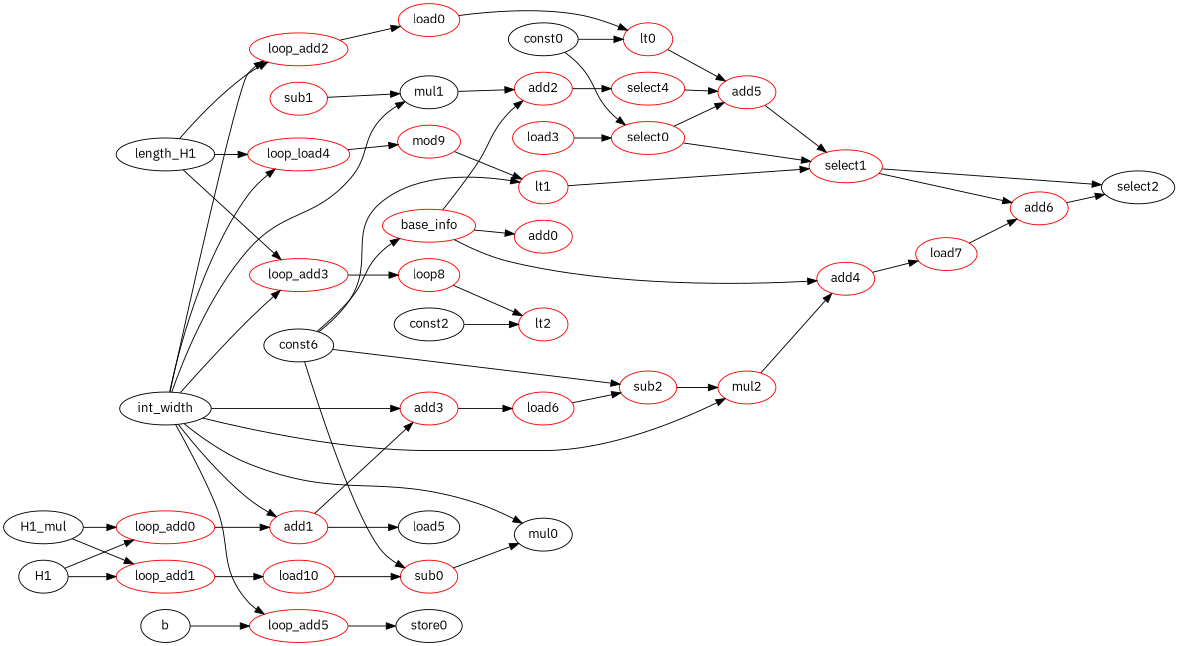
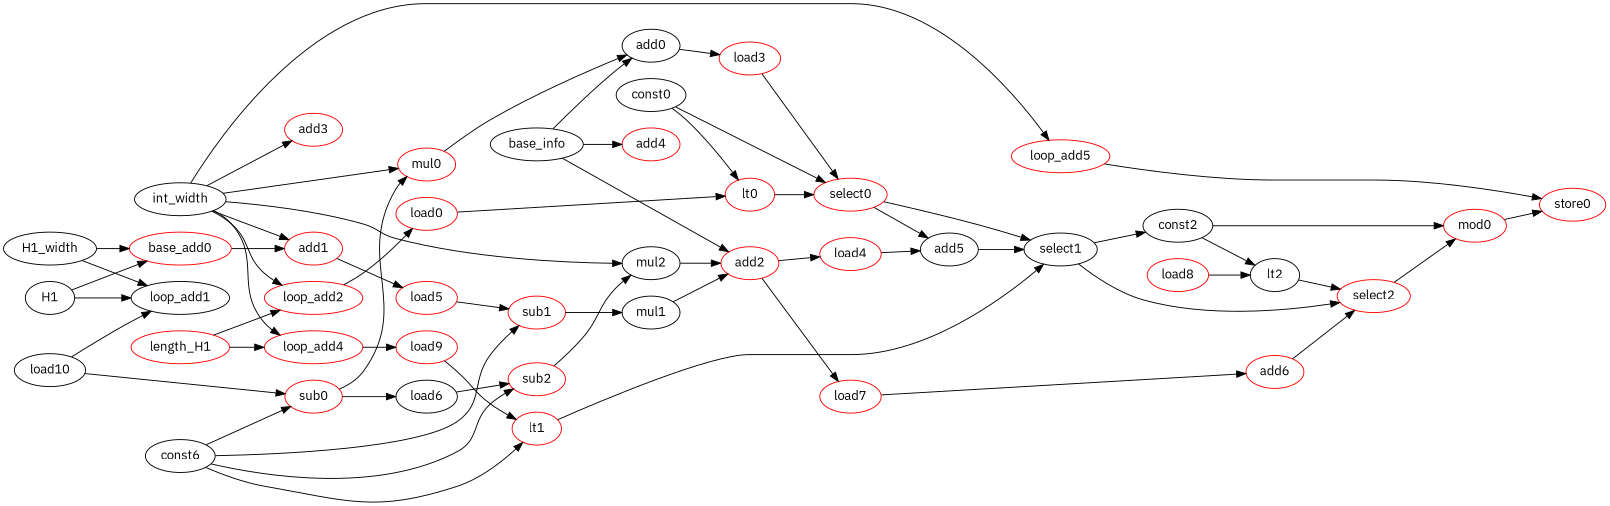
none -> (695, 51)
(692, 63) -> (789, 195)
(648, 89) -> (851, 254)
(747, 92) -> (949, 249)
none -> (528, 99)
(429, 142) -> (427, 347)
(165, 154) -> (180, 347)
(299, 154) -> (314, 347)
(846, 166) -> (1061, 249)
(941, 187) -> (1115, 238)
(1138, 187) -> (1374, 296)
(429, 226) -> (537, 144)
none -> (1475, 226)
(267, 233) -> none
(543, 237) -> (651, 46)
(891, 268) -> (797, 326)
(368, 269) -> (392, 442)
(299, 275) -> none
(429, 275) -> (1178, 275)
none -> (1315, 284)
none -> (478, 305)
(543, 324) -> (1275, 275)
(793, 337) -> (696, 263)
(747, 387) -> (651, 263)
(481, 409) -> (364, 397)
(543, 409) -> (427, 397)
(360, 471) -> none
(43, 527) -> (50, 249)
(165, 527) -> (180, 249)
(429, 527) -> (427, 298)
(543, 535) -> (427, 164)
(165, 577) -> (180, 298)
(238, 577) -> (107, 335)
(299, 577) -> (50, 370)
(165, 626) -> none
(429, 626) -> (1573, 205)
